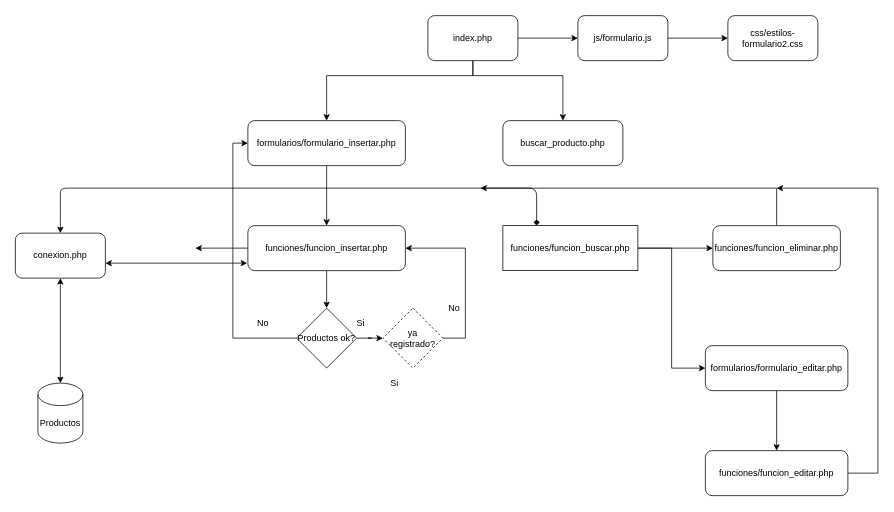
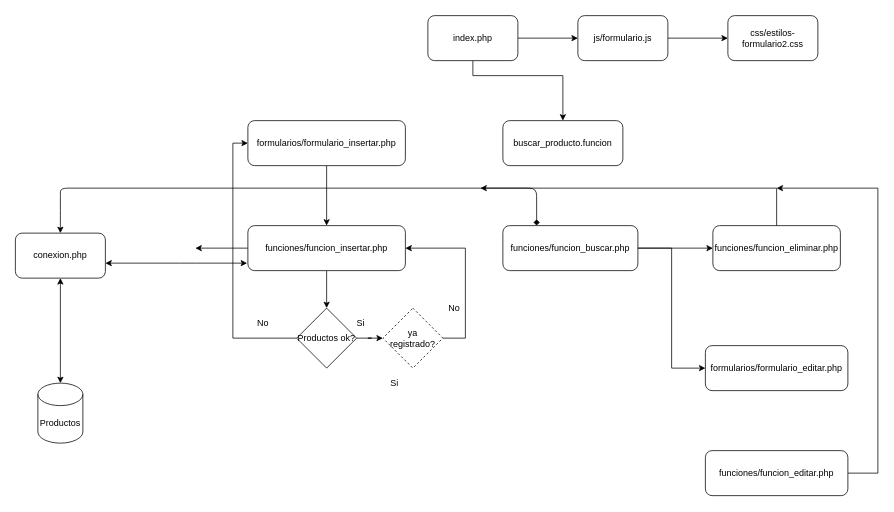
(379, 75) -> none
(563, 143) -> (563, 143)
(570, 248) -> (570, 248)
(777, 417) -> none
